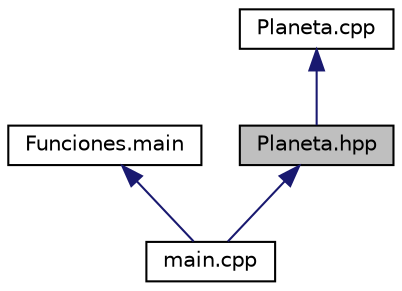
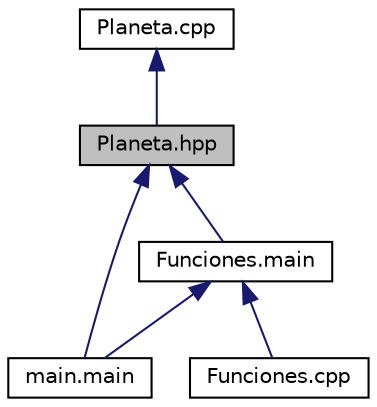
none -> (202, 212)
(211, 262) -> (80, 378)
none -> (279, 378)
